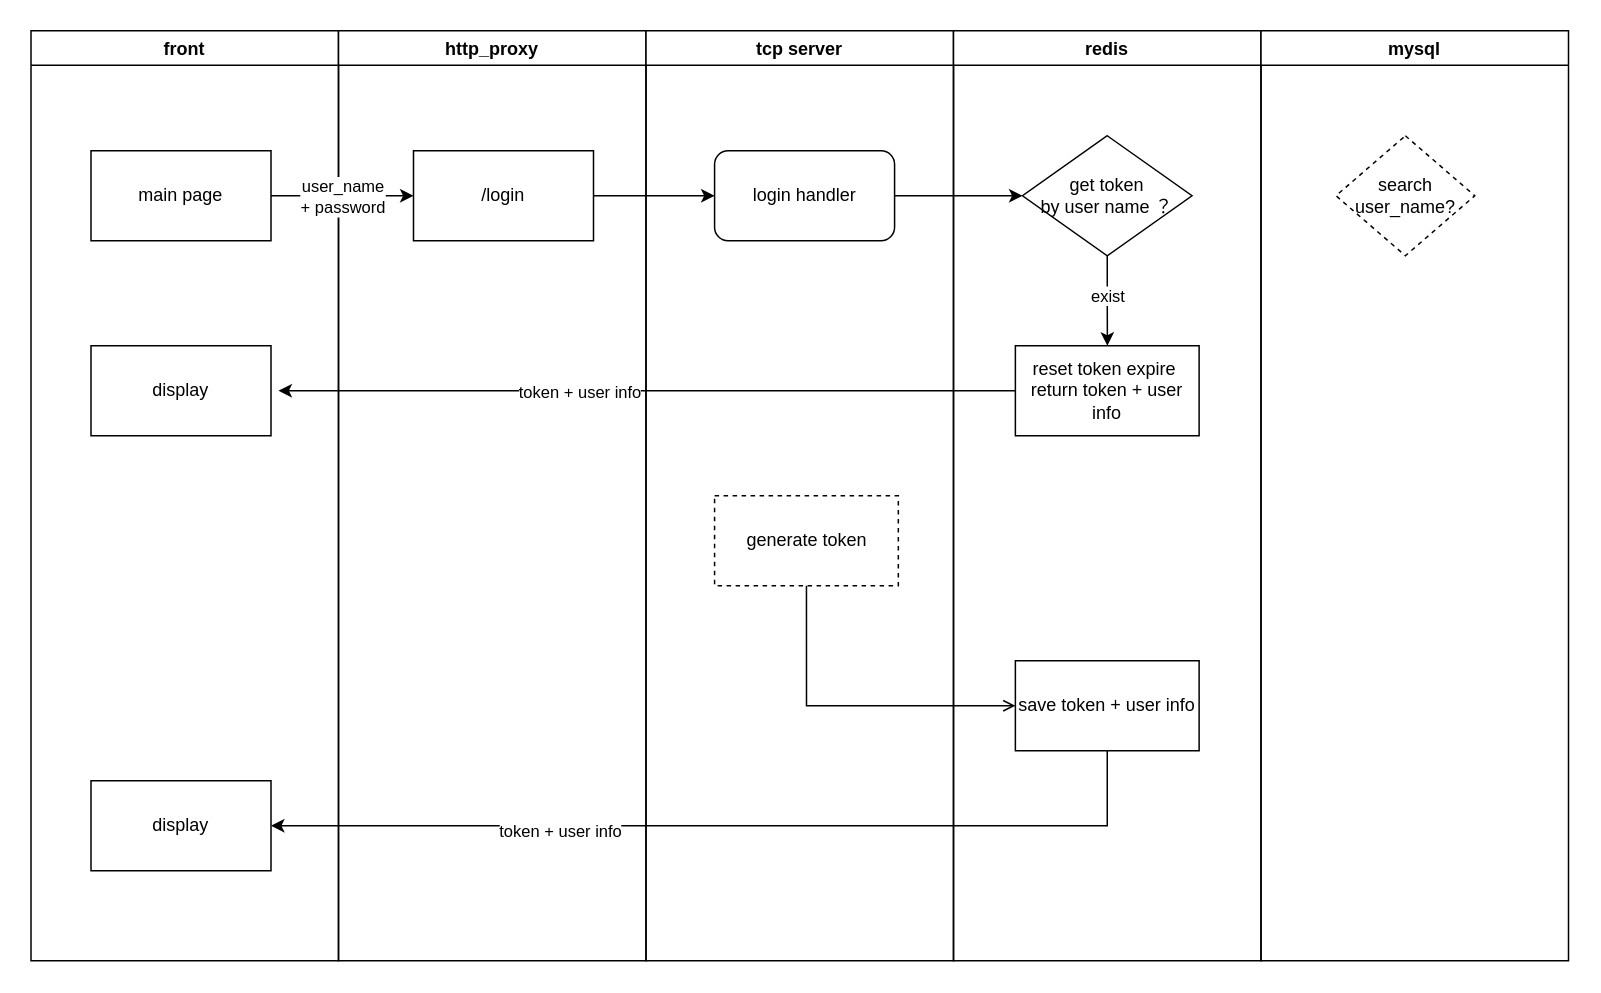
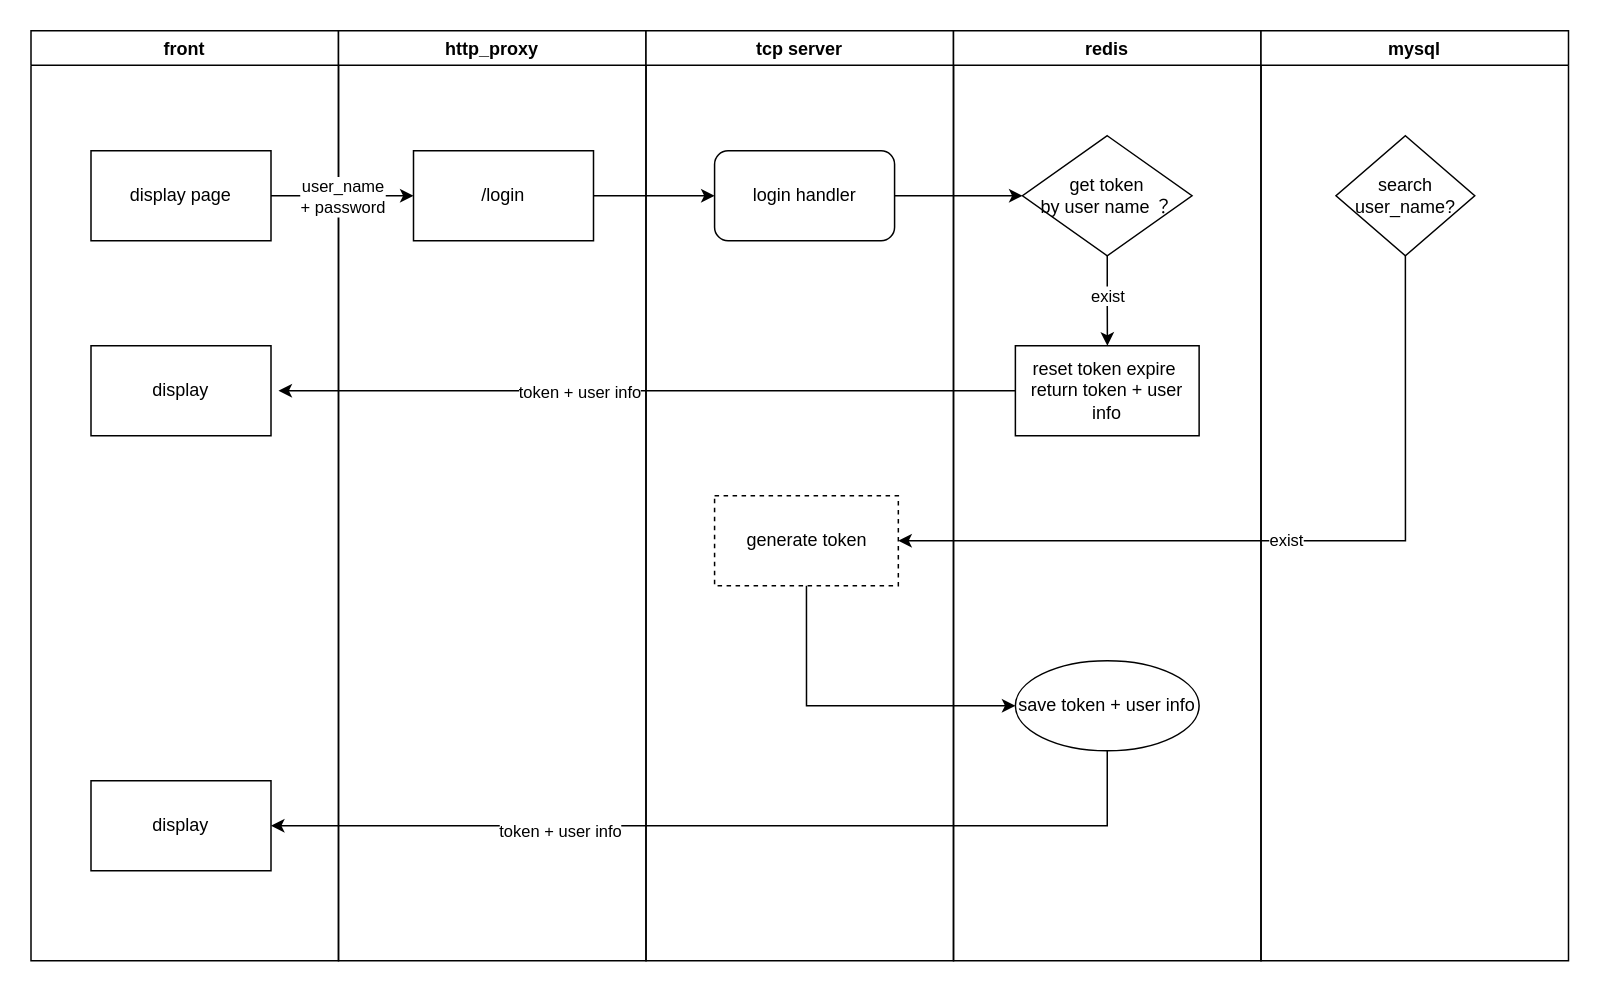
(181, 196) -> (181, 196)
(1405, 196) -> (1405, 196)
none -> (1299, 541)
(1006, 706) -> (1004, 706)
(1107, 706) -> (1107, 706)
